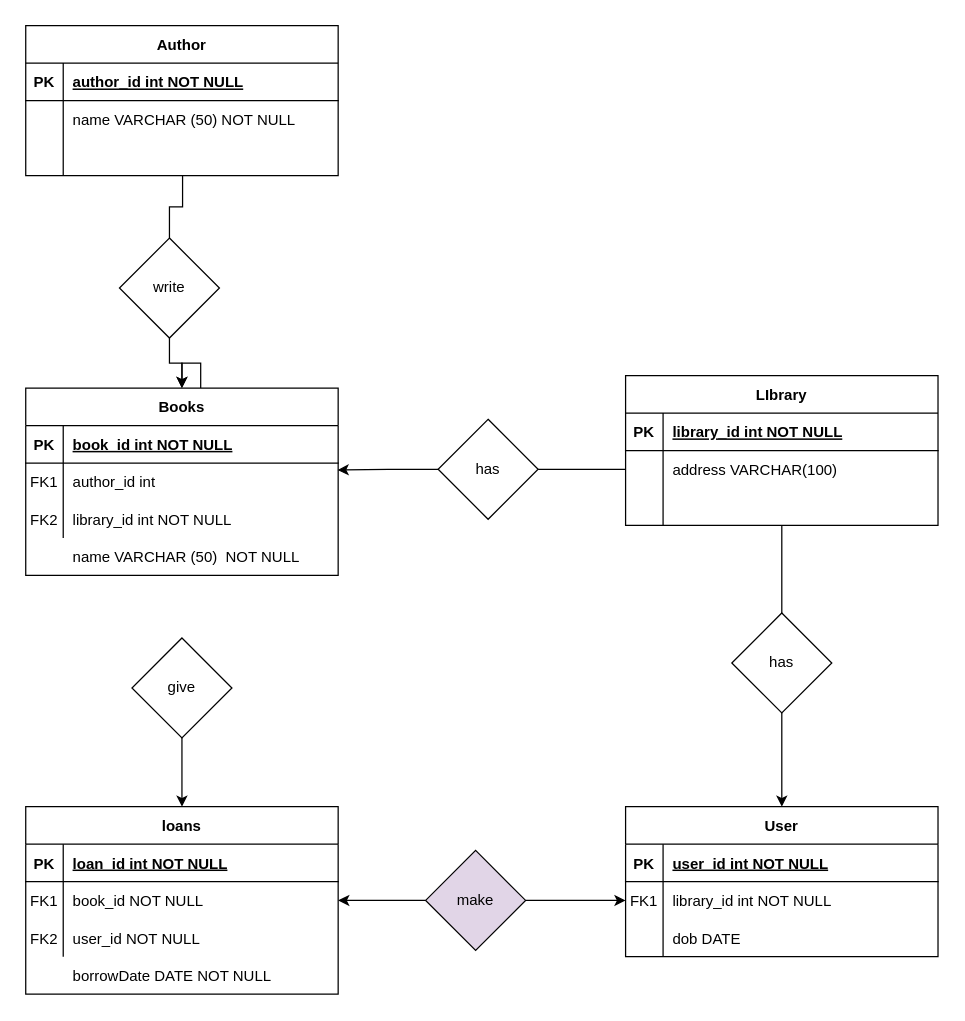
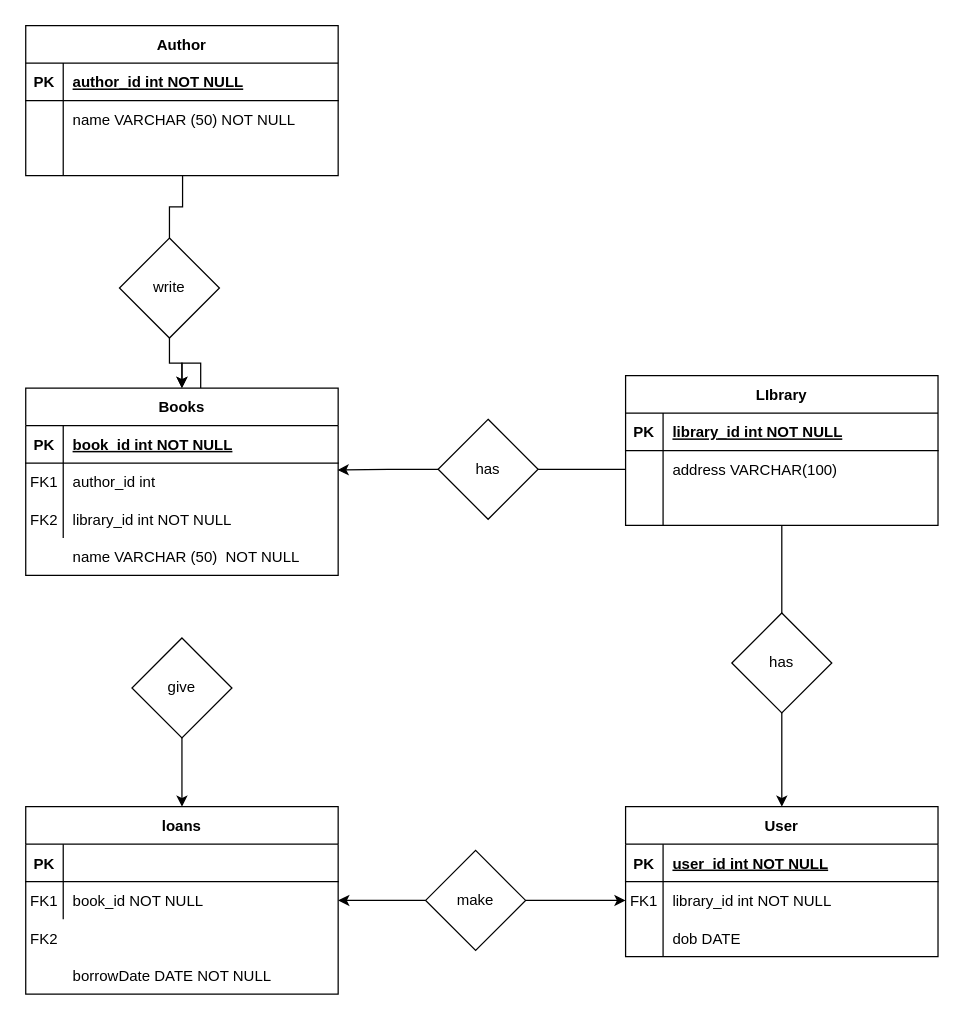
(201, 863) -> none
(476, 901) -> (476, 901)
(201, 938) -> none
